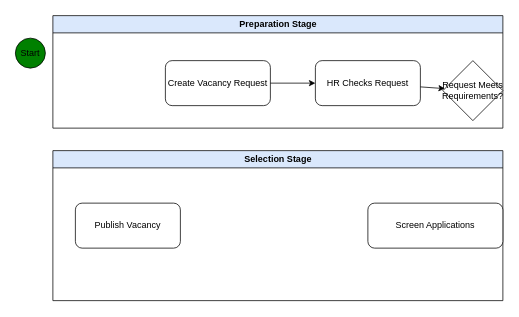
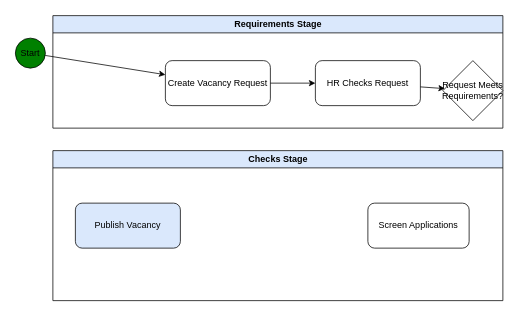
(278, 24) -> (278, 24)
none -> (103, 64)
(278, 159) -> (278, 159)
(128, 225) -> (128, 225)
(435, 225) -> (419, 225)
